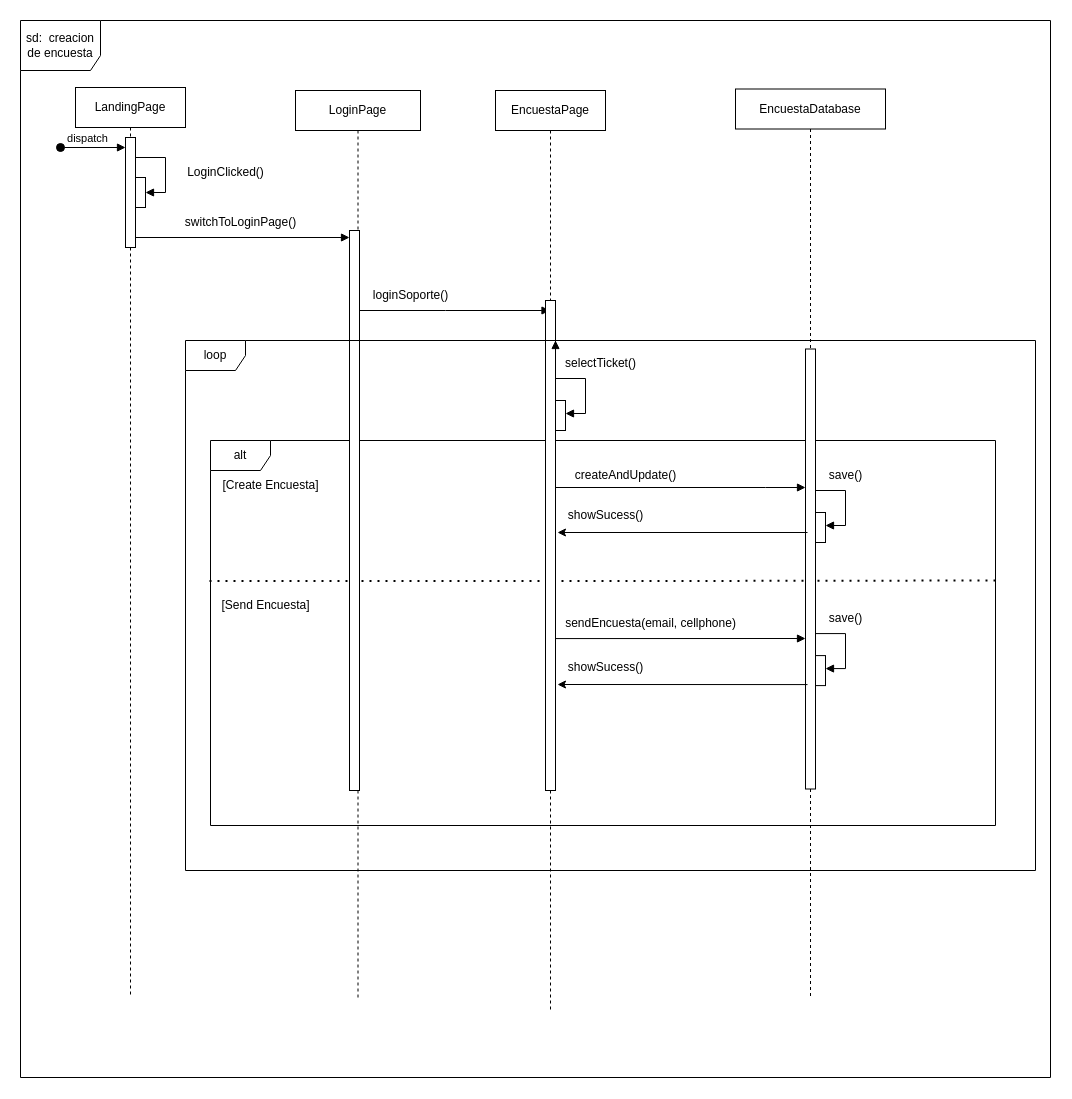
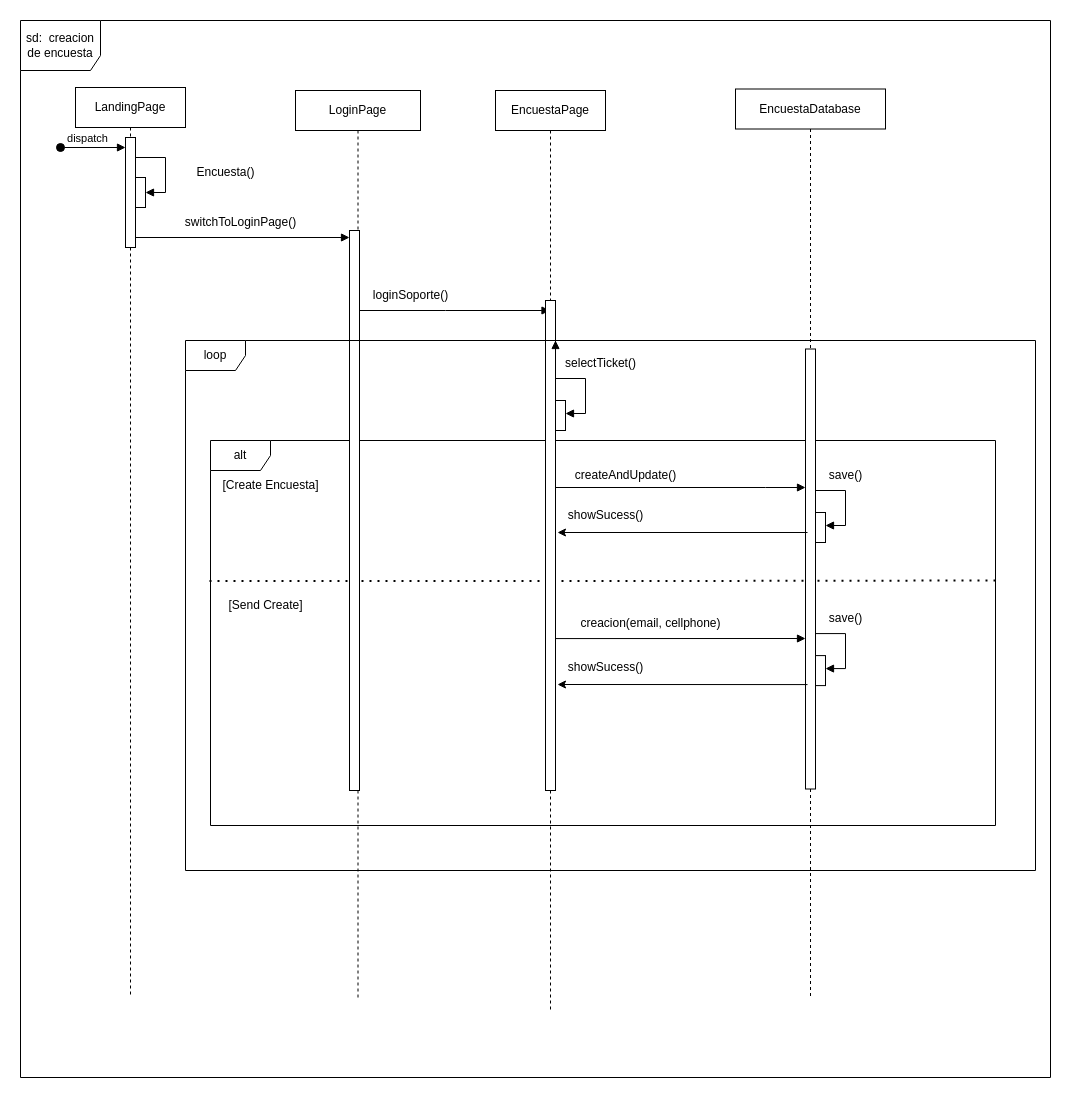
(226, 173) -> (226, 173)
(266, 606) -> (266, 606)
(651, 624) -> (651, 624)
